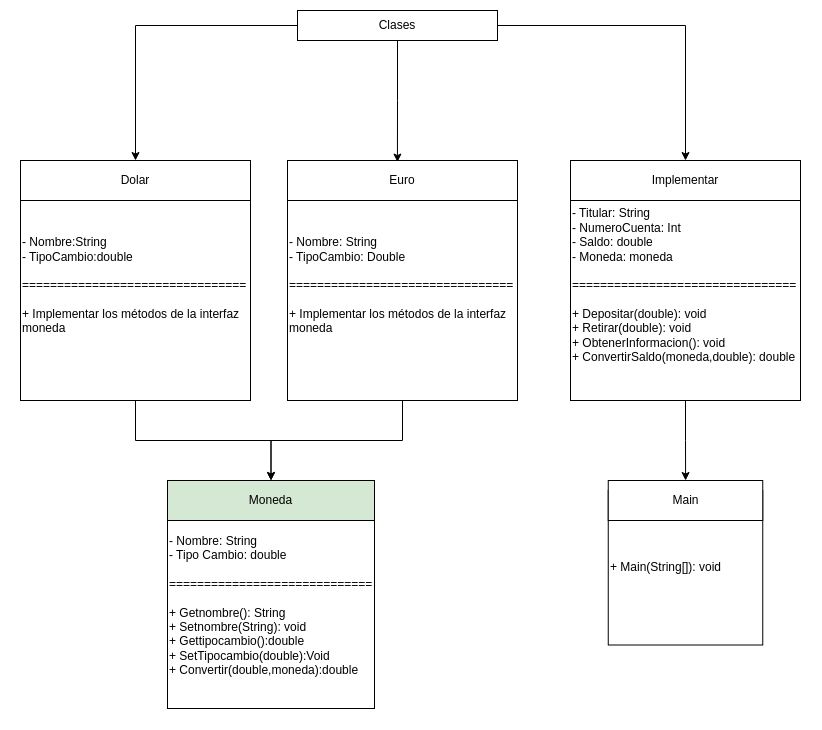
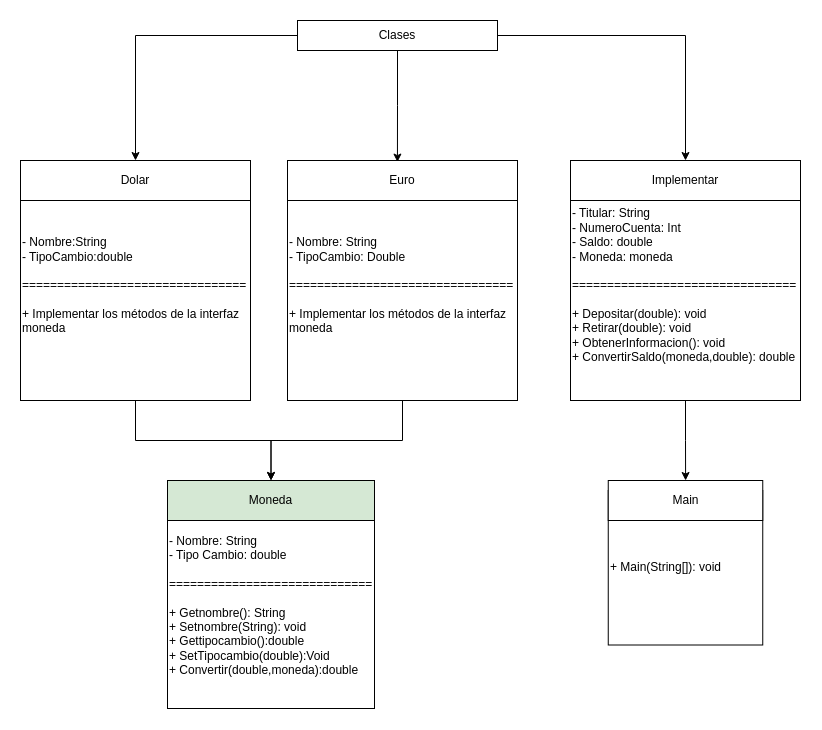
(398, 26) -> (398, 36)
